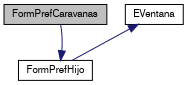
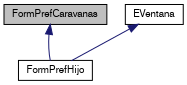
(62, 38) -> (49, 48)
